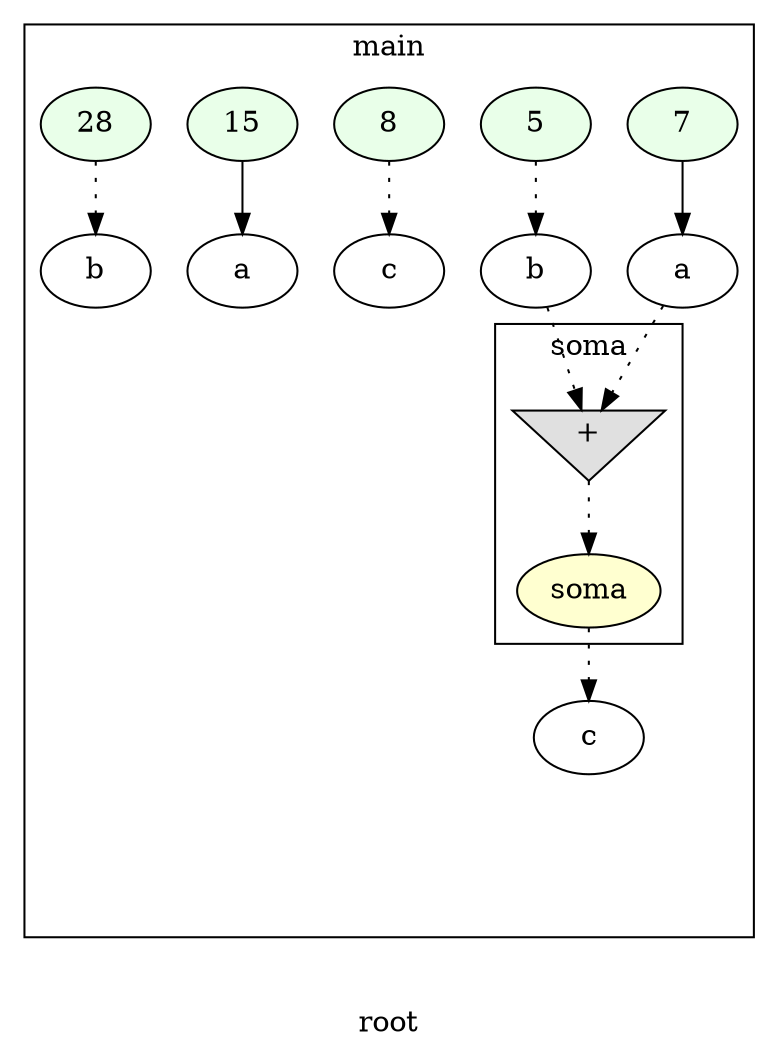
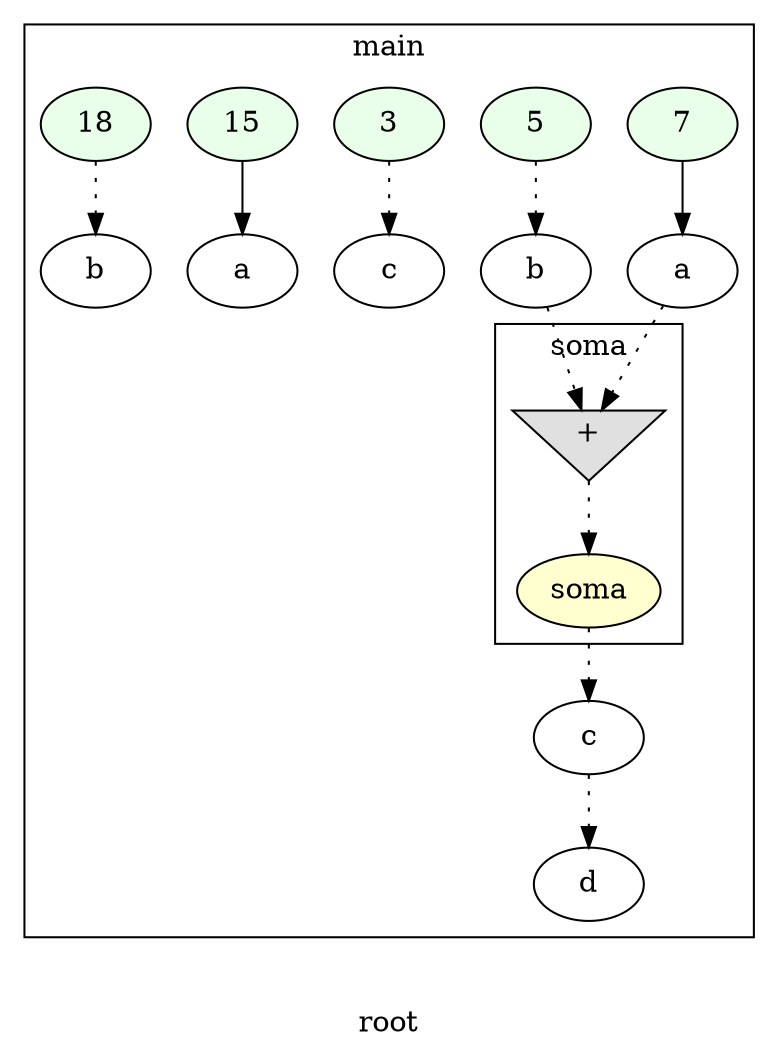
(96, 124) -> (96, 124)
(389, 124) -> (389, 124)
none -> (589, 884)
